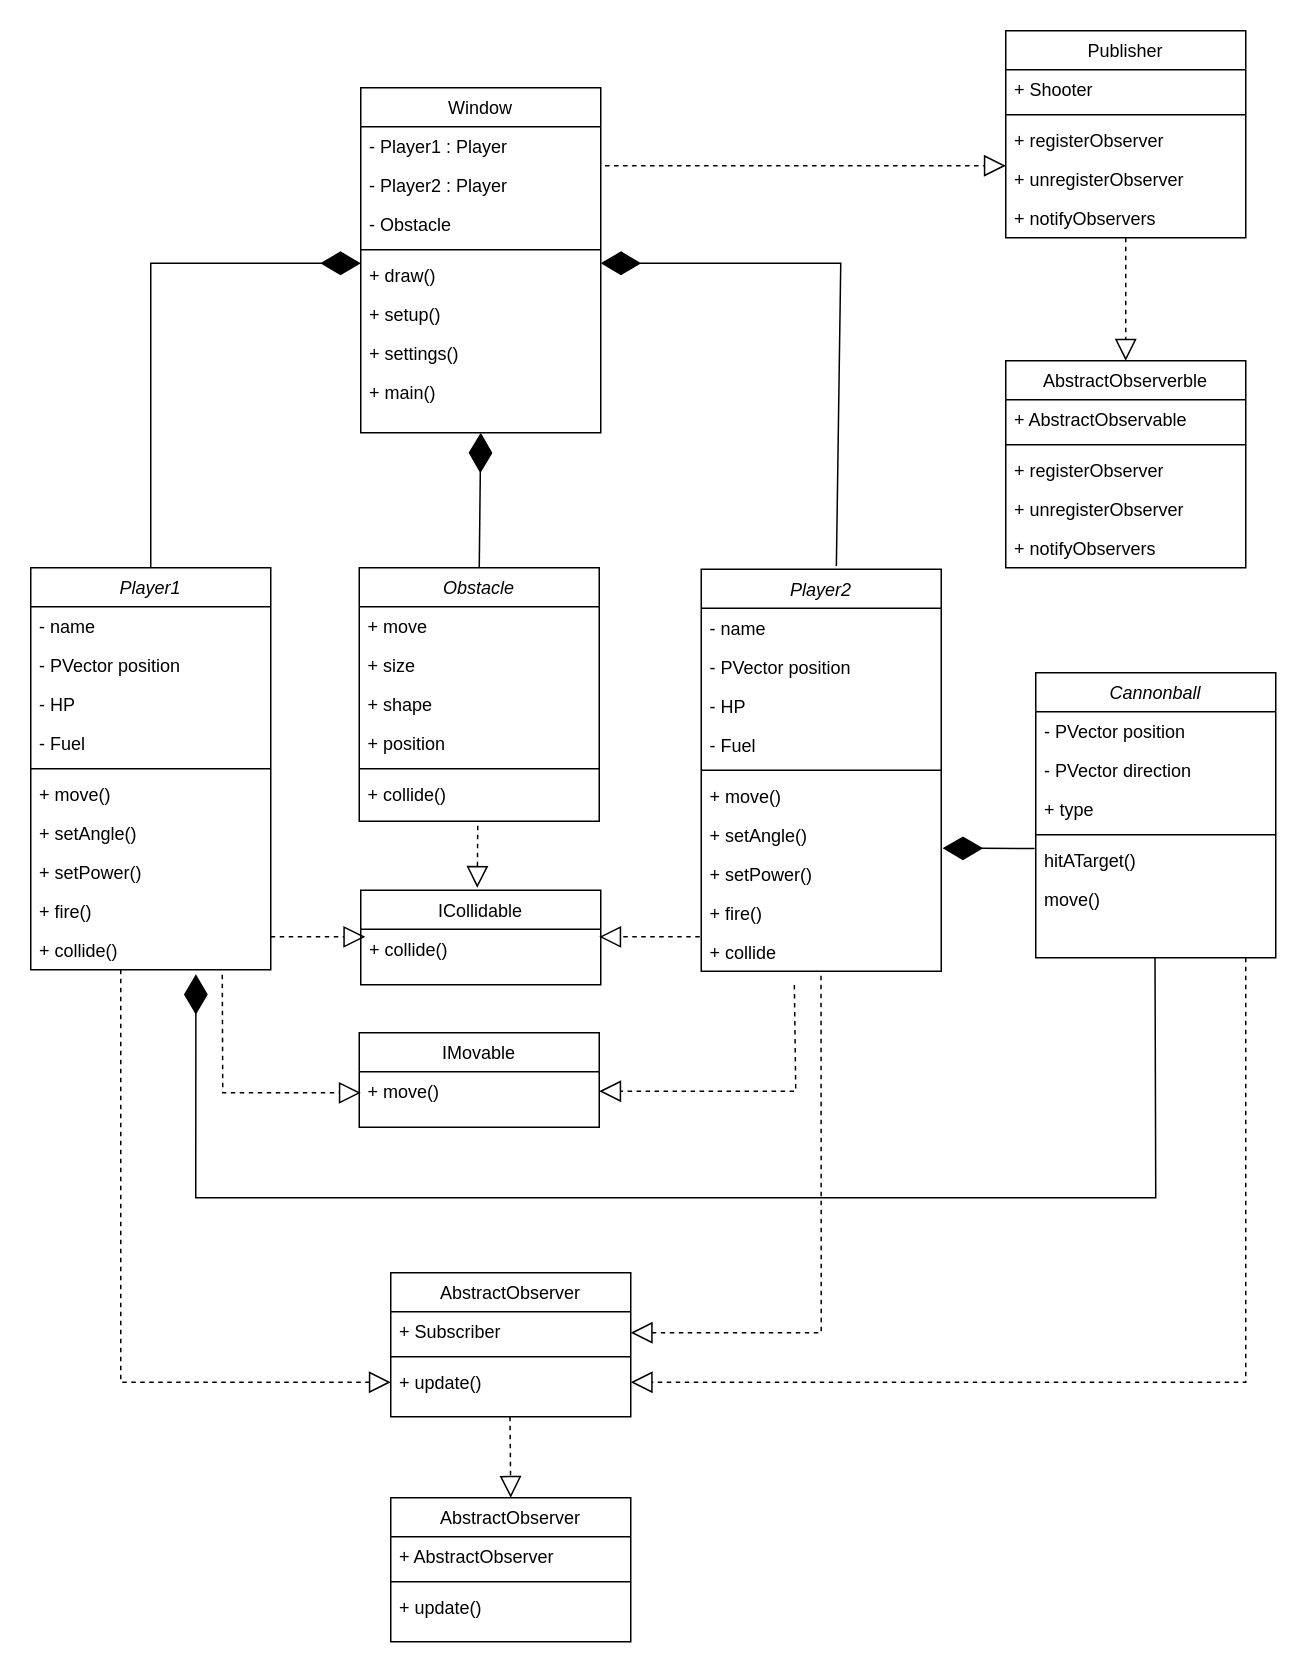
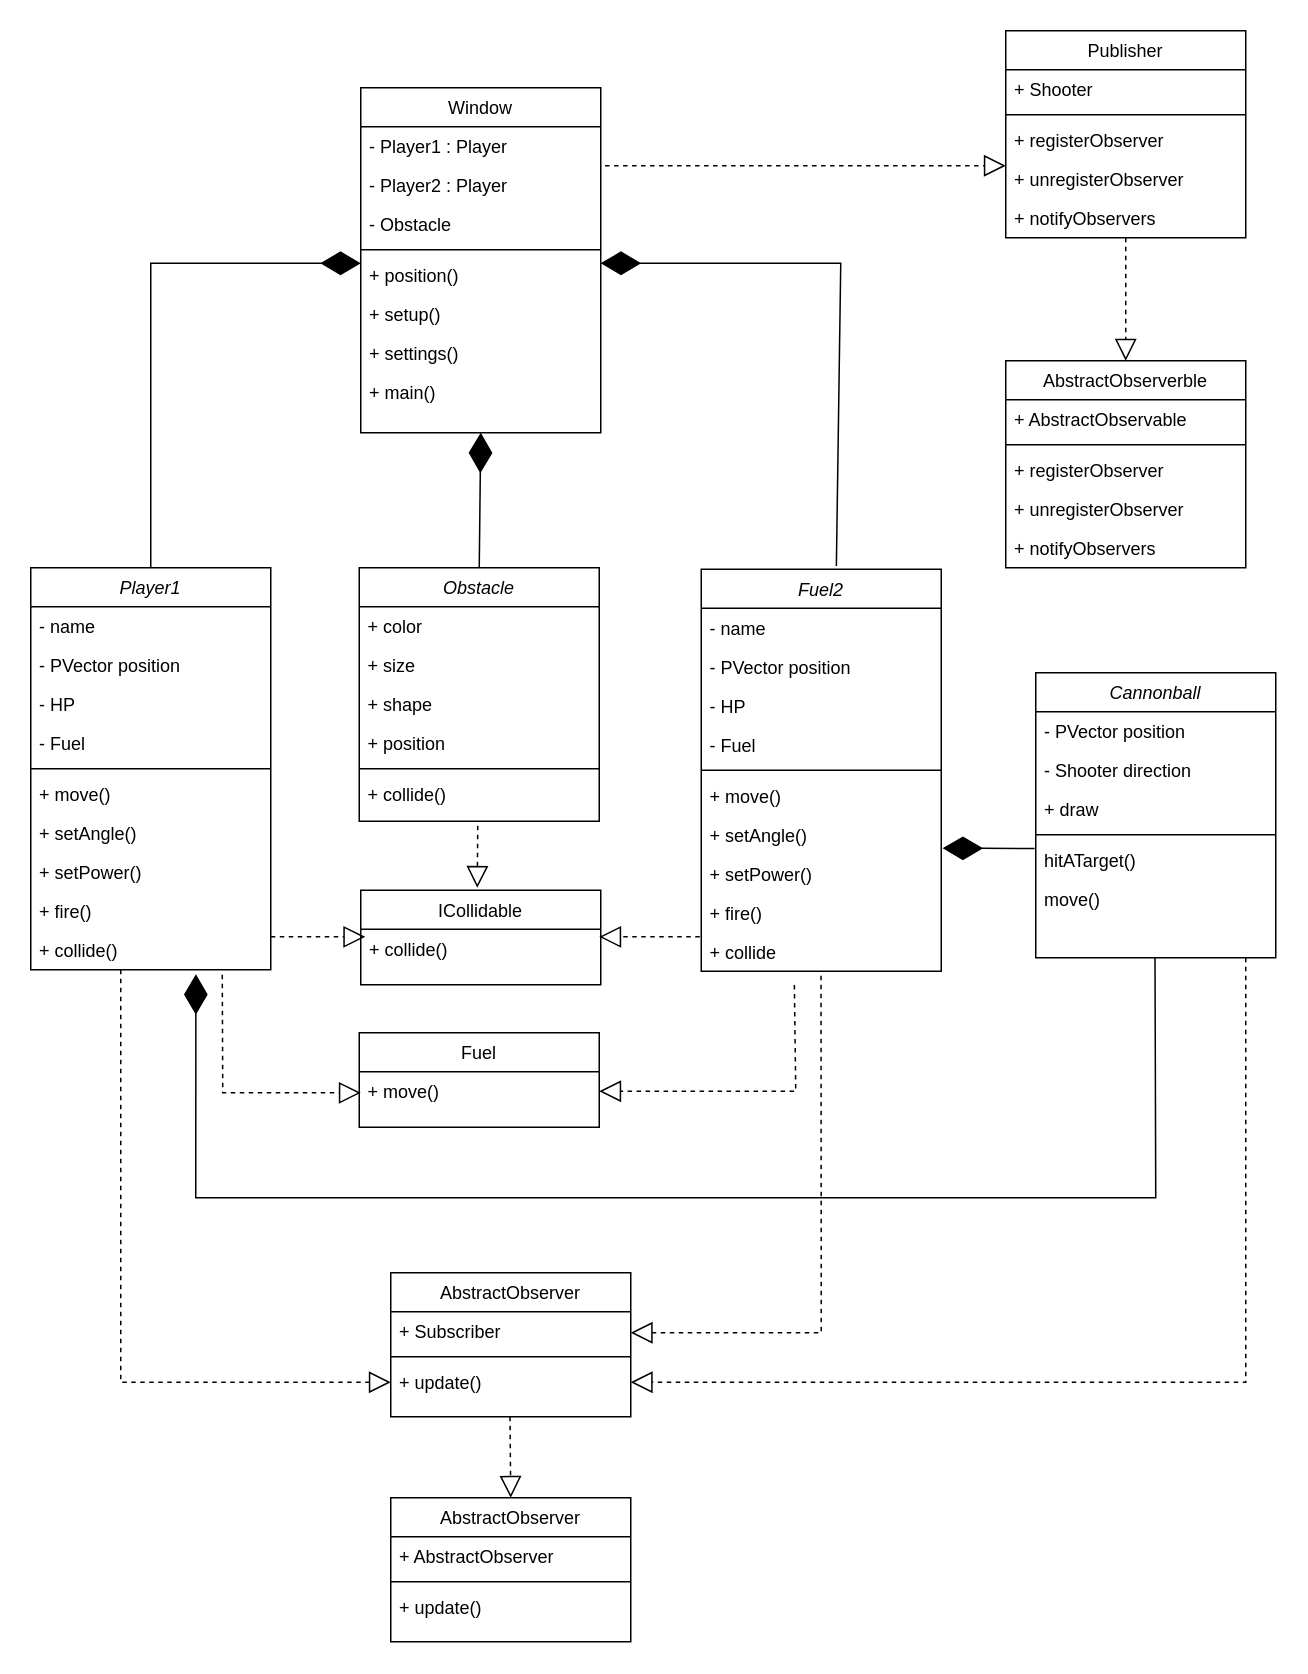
(407, 276) -> (422, 276)
(821, 590) -> (821, 590)
(395, 627) -> (398, 627)
(1130, 771) -> (1130, 771)
(1072, 810) -> (1072, 810)
(479, 1053) -> (479, 1053)
